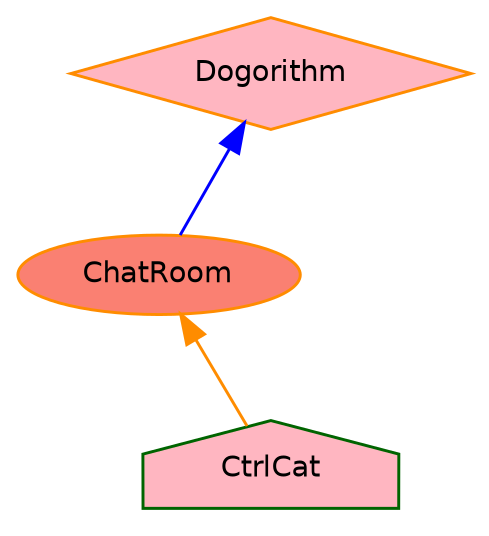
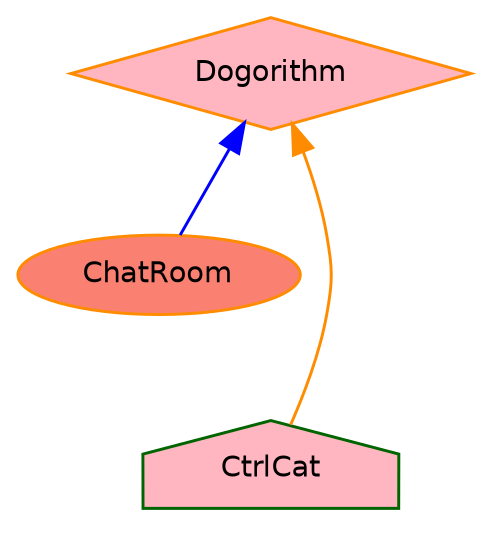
(221, 383) -> (330, 289)
